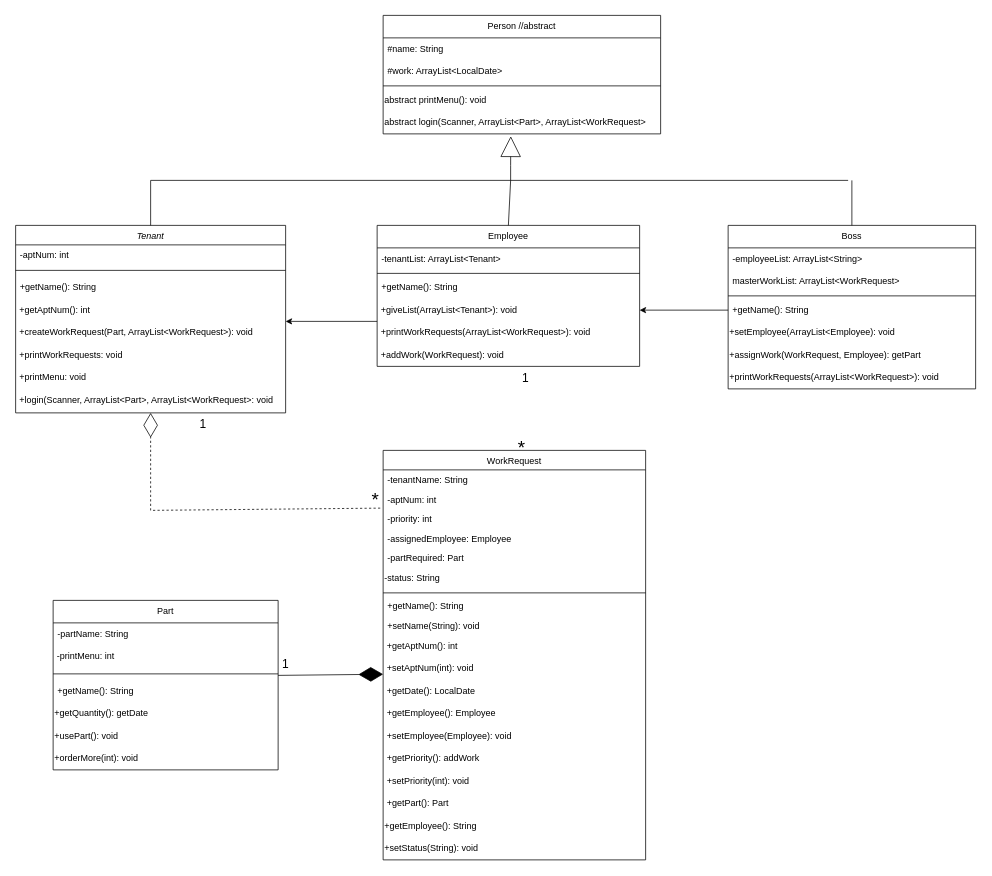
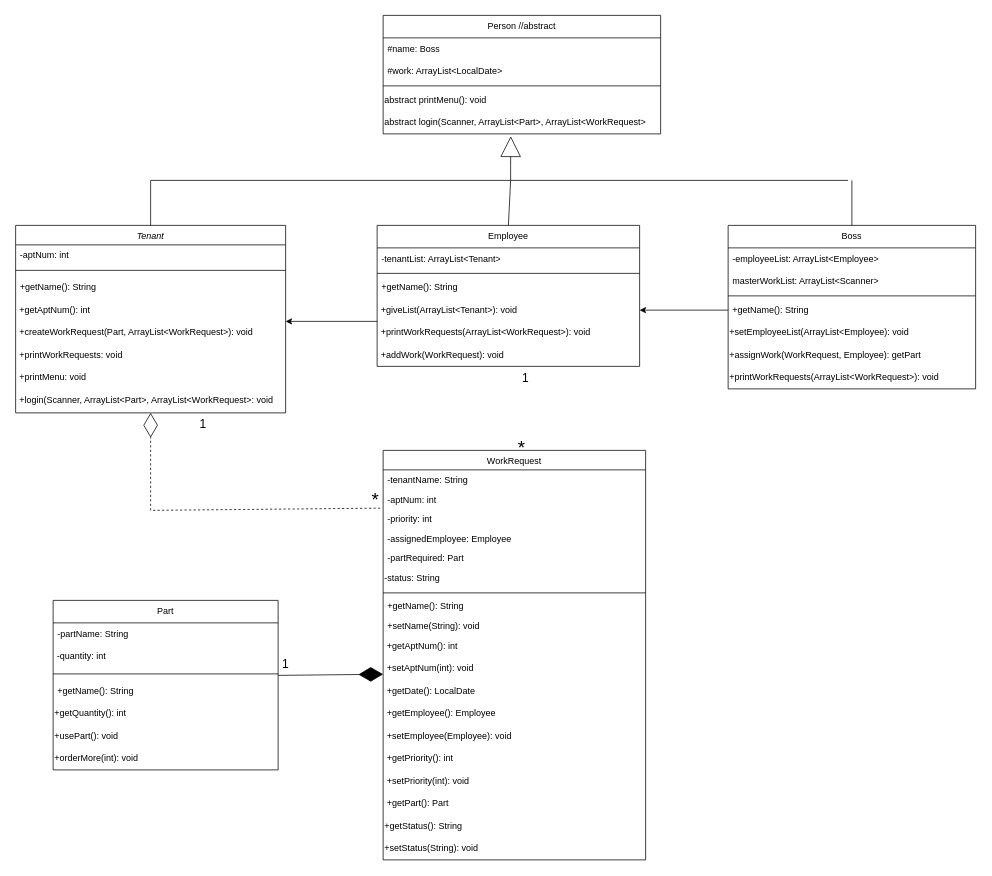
(417, 49) -> (413, 49)
(806, 259) -> (811, 259)
(823, 282) -> (813, 282)
(818, 333) -> (827, 333)
(87, 657) -> (85, 657)
(109, 714) -> (98, 714)
(438, 759) -> (426, 759)
(435, 826) -> (431, 826)
